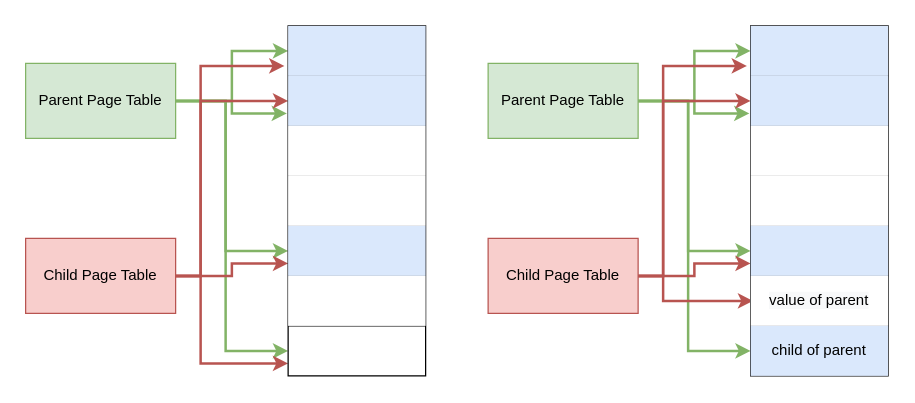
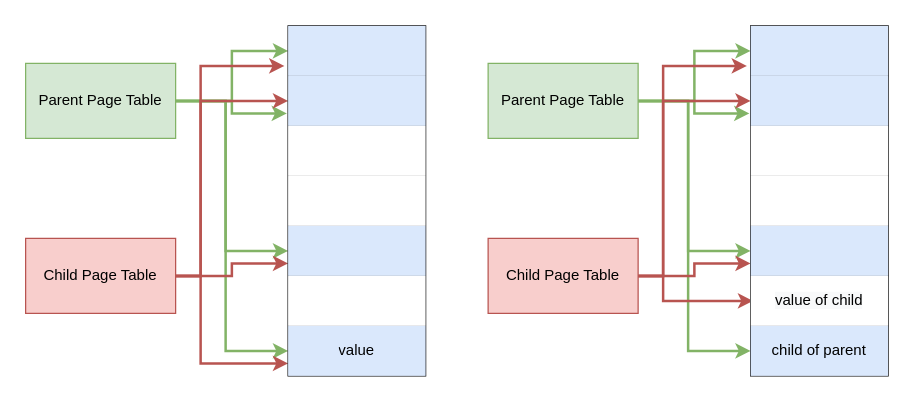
(819, 301) -> (819, 301)
none -> (357, 351)
